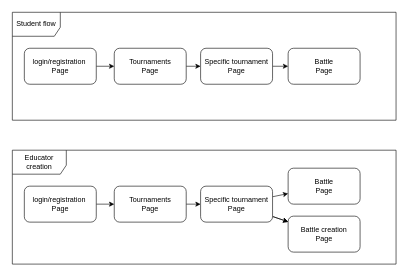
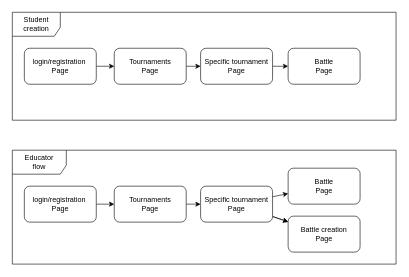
(36, 24) -> (36, 24)
(39, 162) -> (39, 162)
